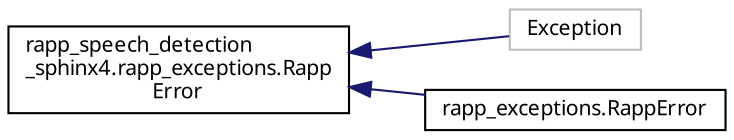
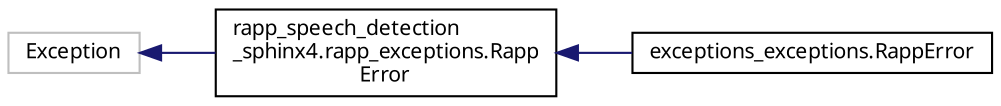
(440, 43) -> (188, 53)
(575, 110) -> (812, 53)
